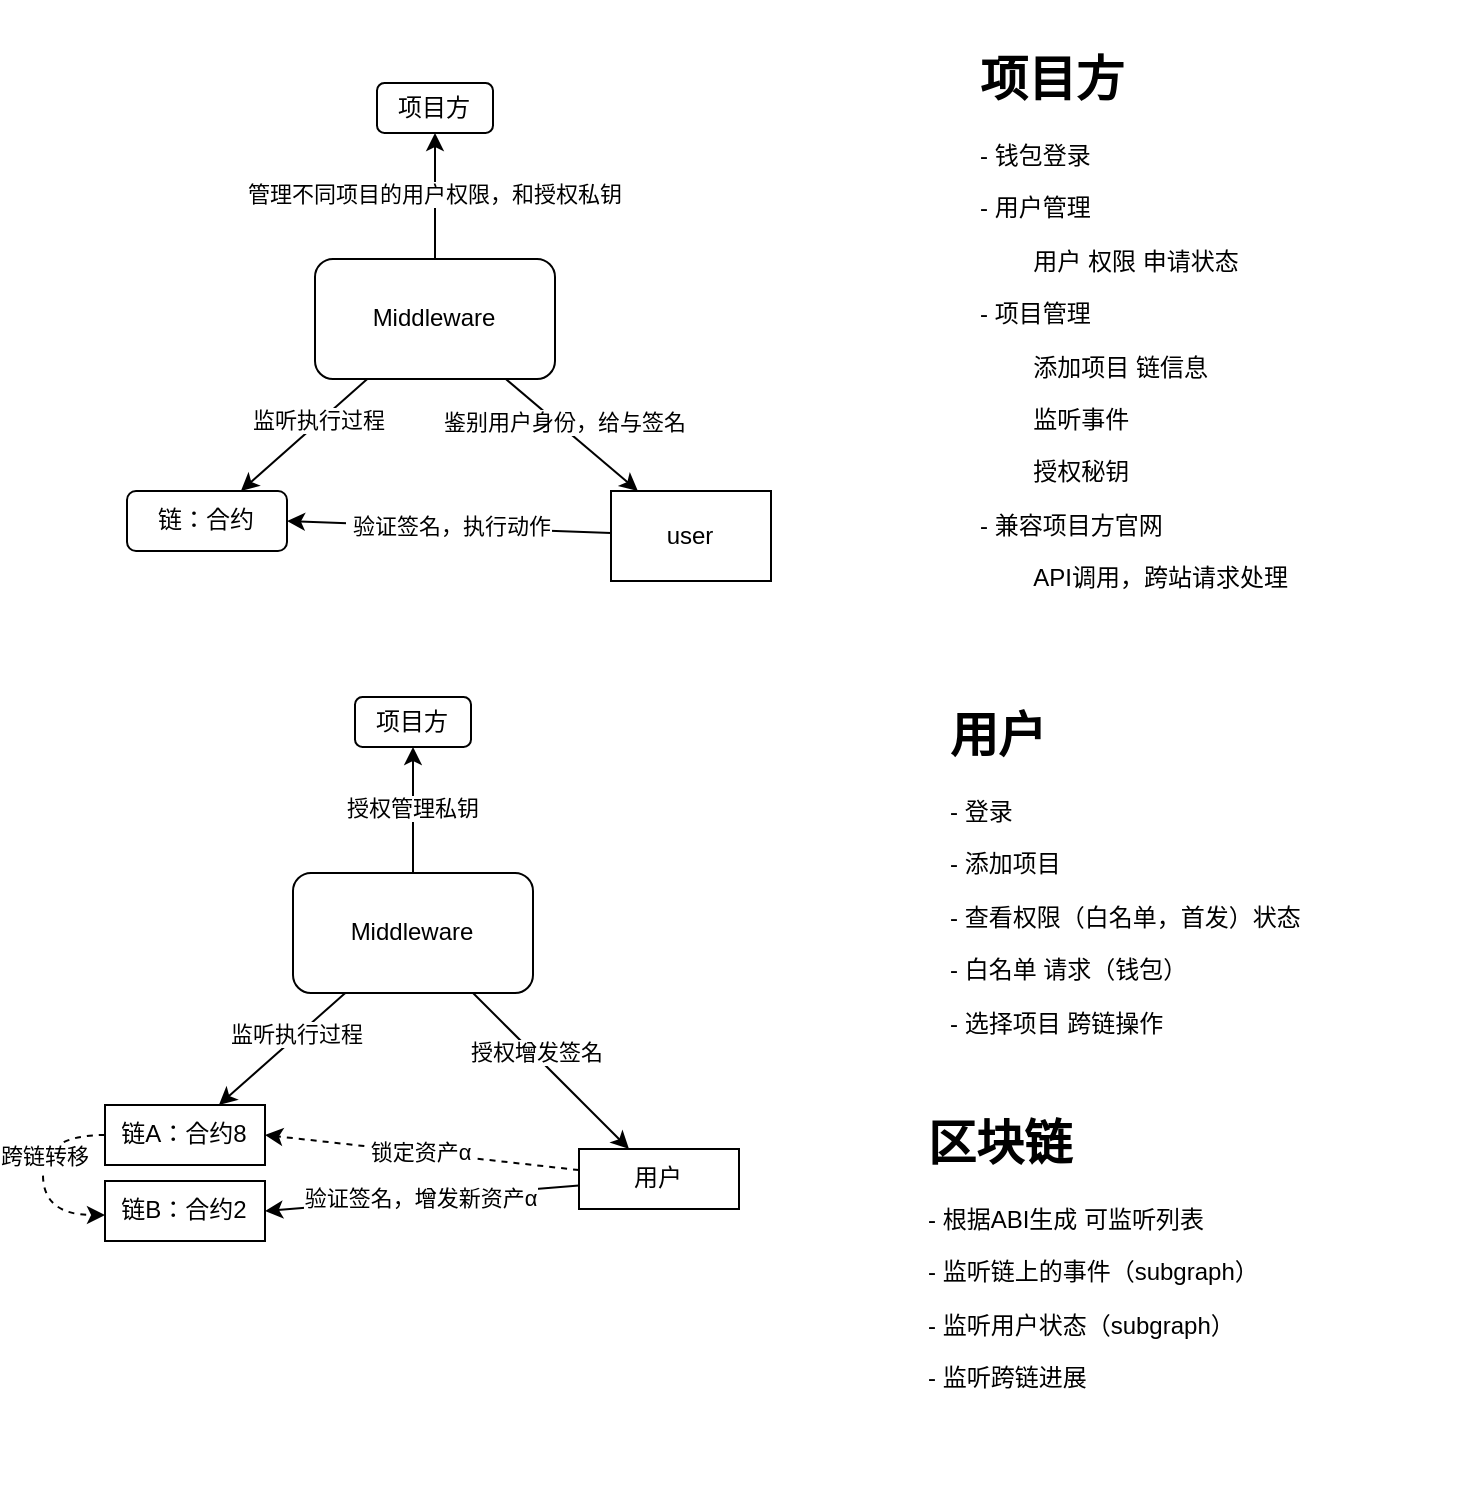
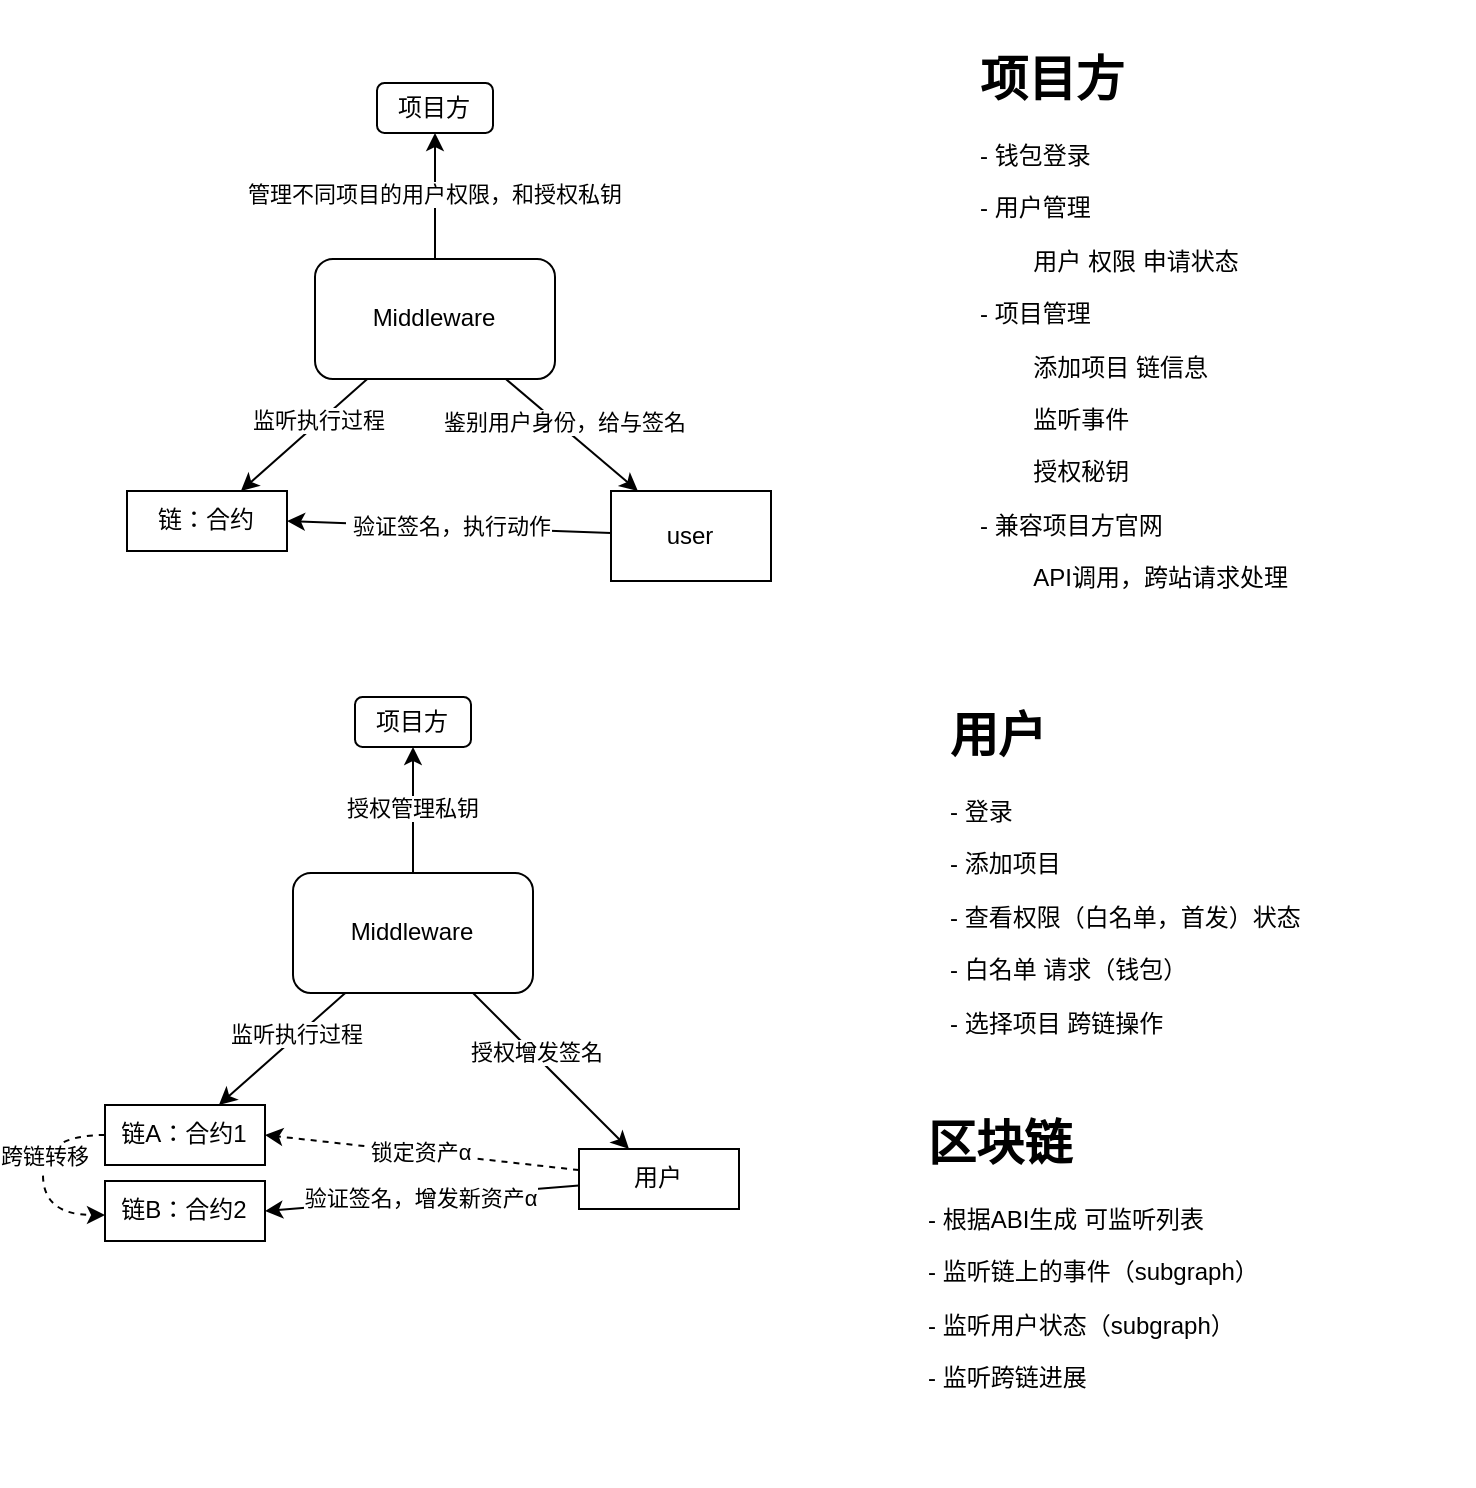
(207, 521) -> (207, 521)
(185, 1135) -> (185, 1135)
